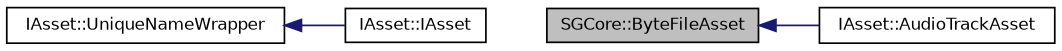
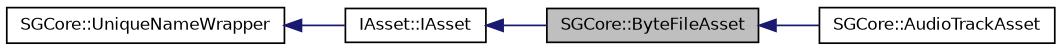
(146, 25) -> (146, 25)
none -> (525, 25)
(937, 25) -> (937, 25)
